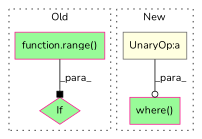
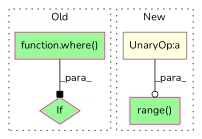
(60, 46) -> (60, 46)
(155, 111) -> (155, 111)
